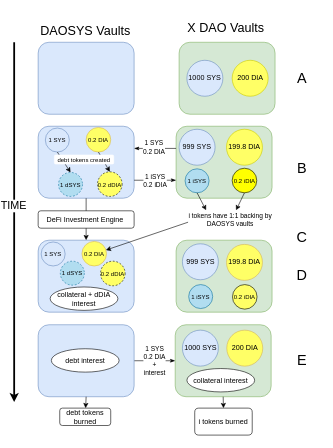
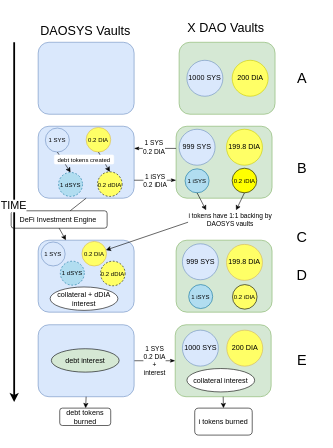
(86, 220) -> (59, 220)
(85, 361) -> (85, 361)
